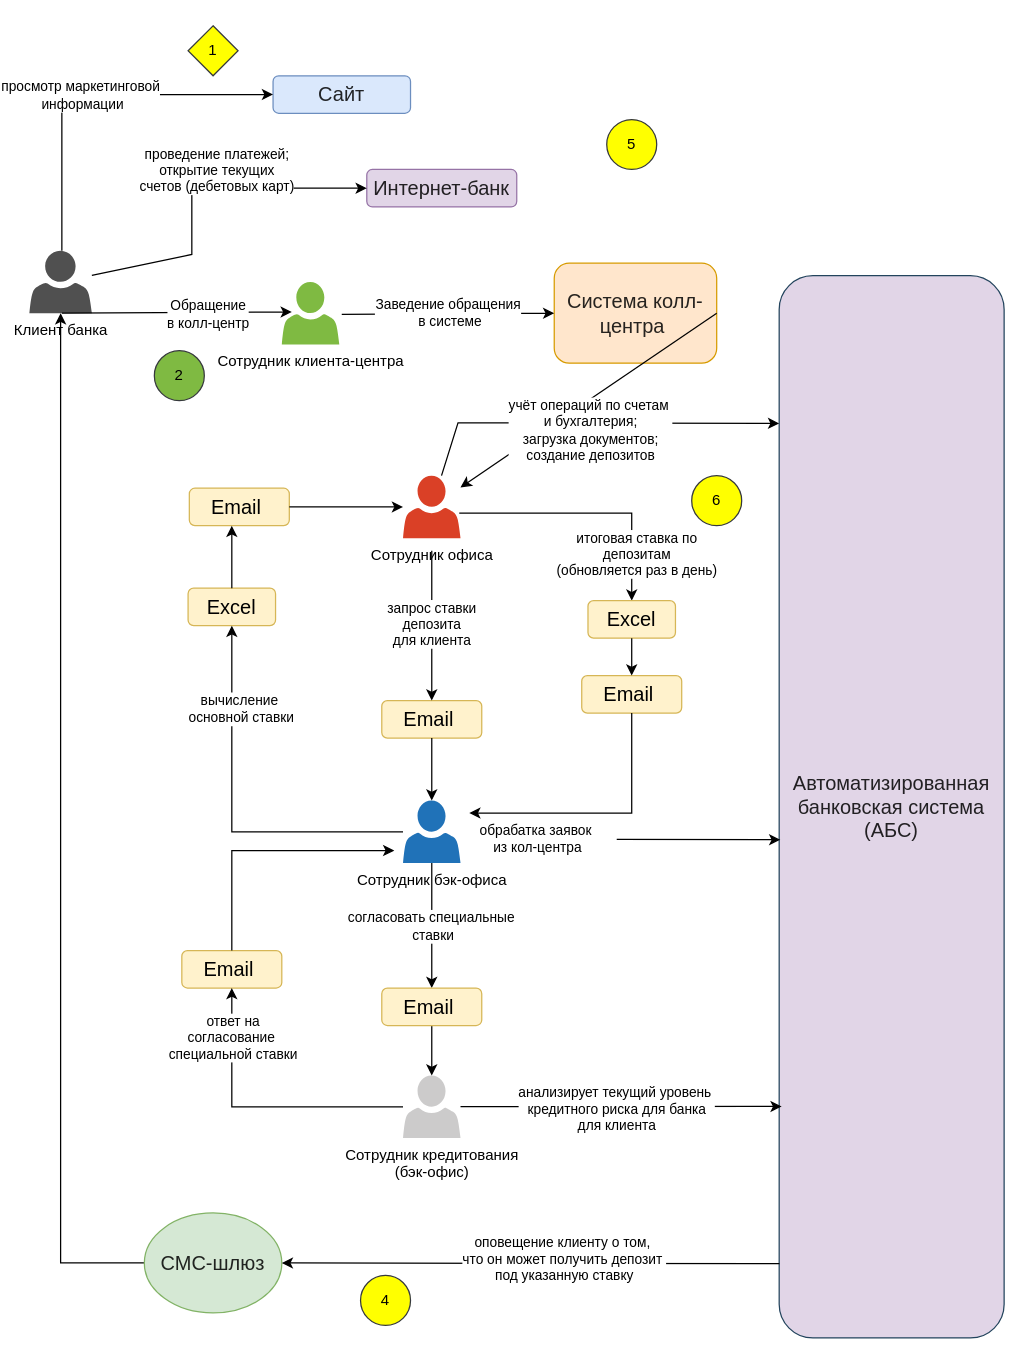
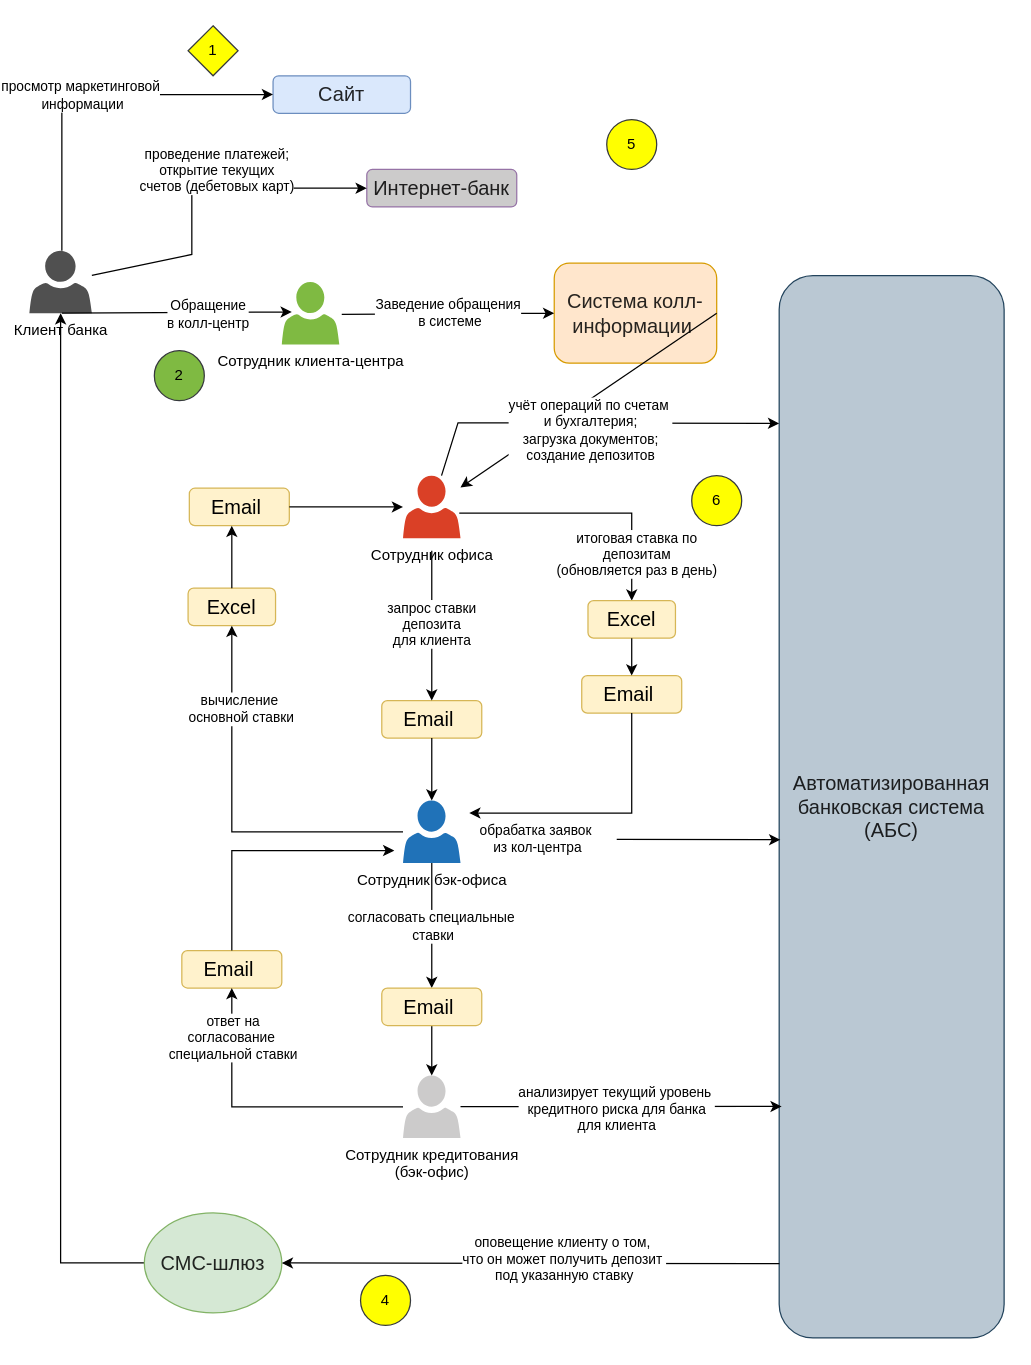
(442, 188) -> (442, 188)
(636, 313) -> (636, 313)
(892, 807) -> (892, 807)
